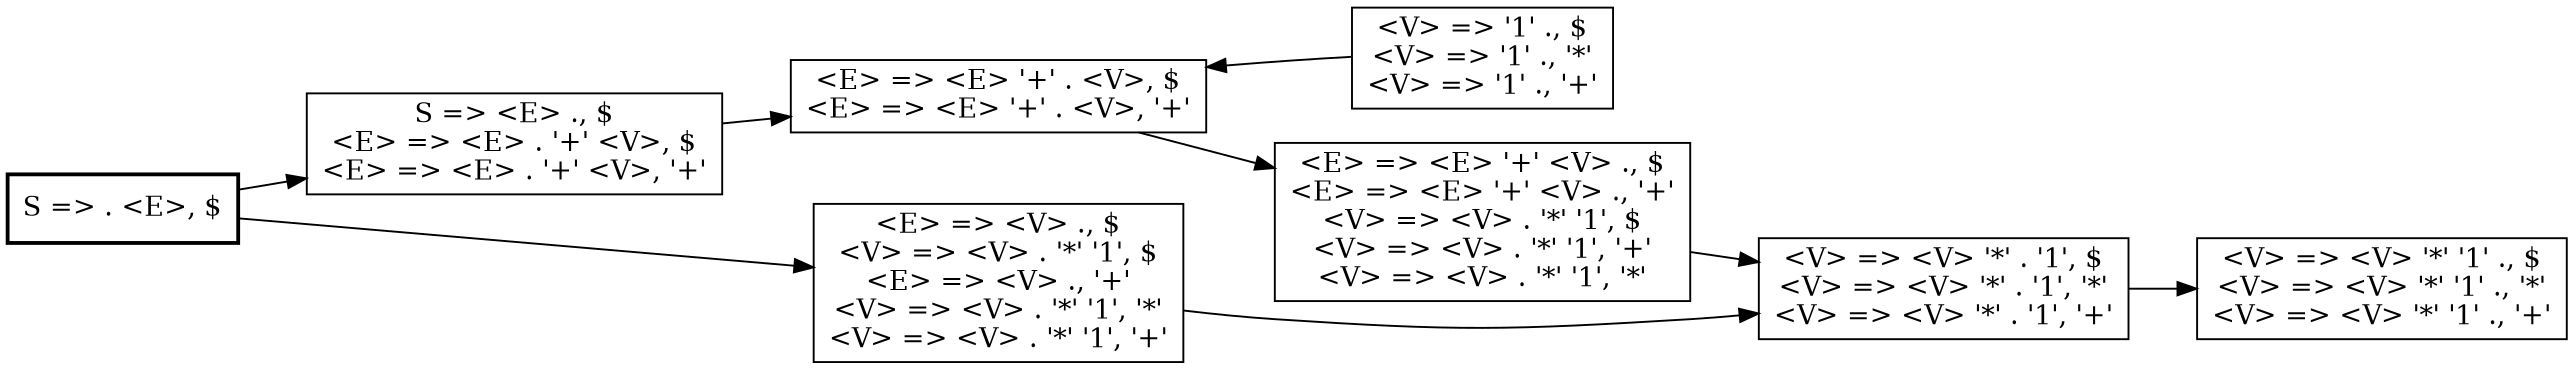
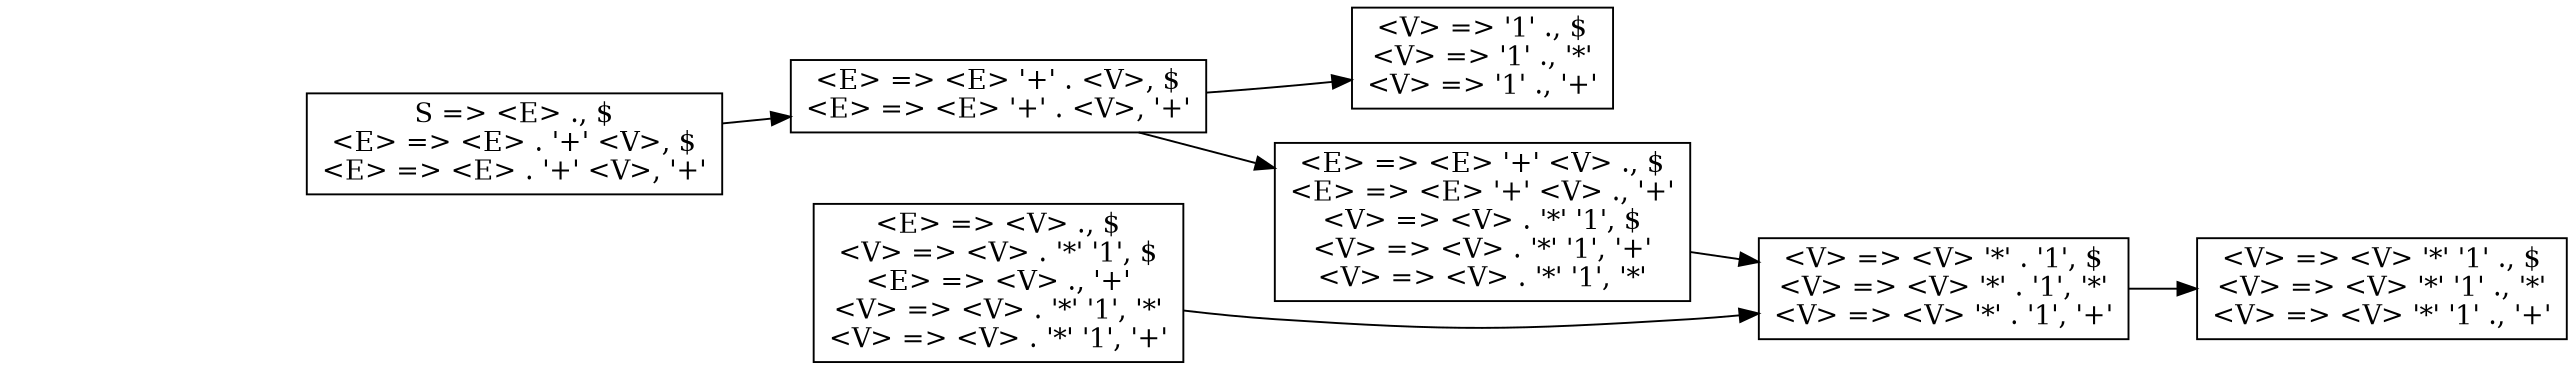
(1289, 61) -> (1270, 88)
(123, 209) -> none
